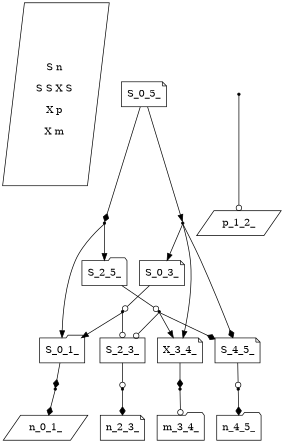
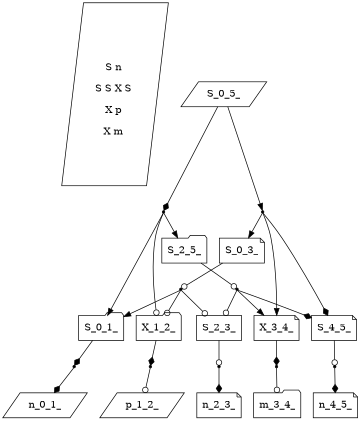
(144, 94) -> (224, 94)
none -> (159, 328)
(239, 428) -> (335, 405)
